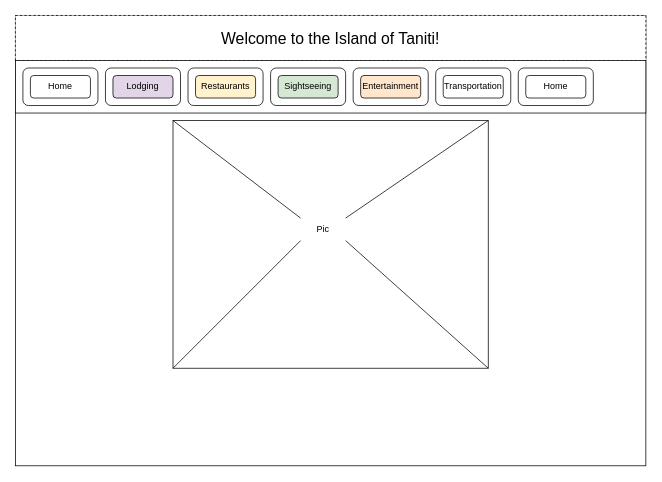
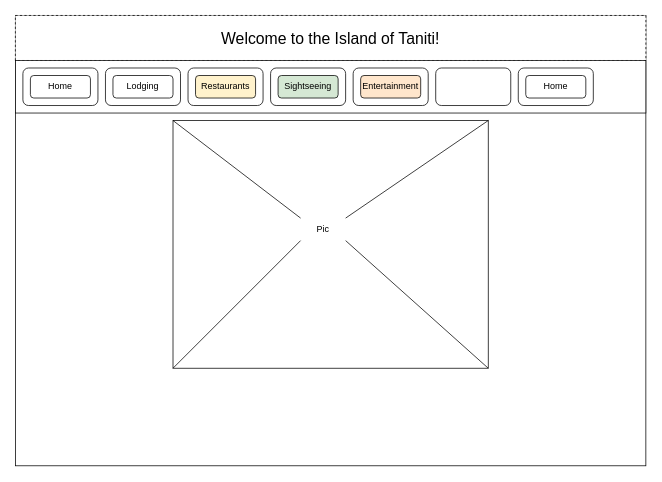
(143, 87) -> (143, 87)
(473, 87) -> none
